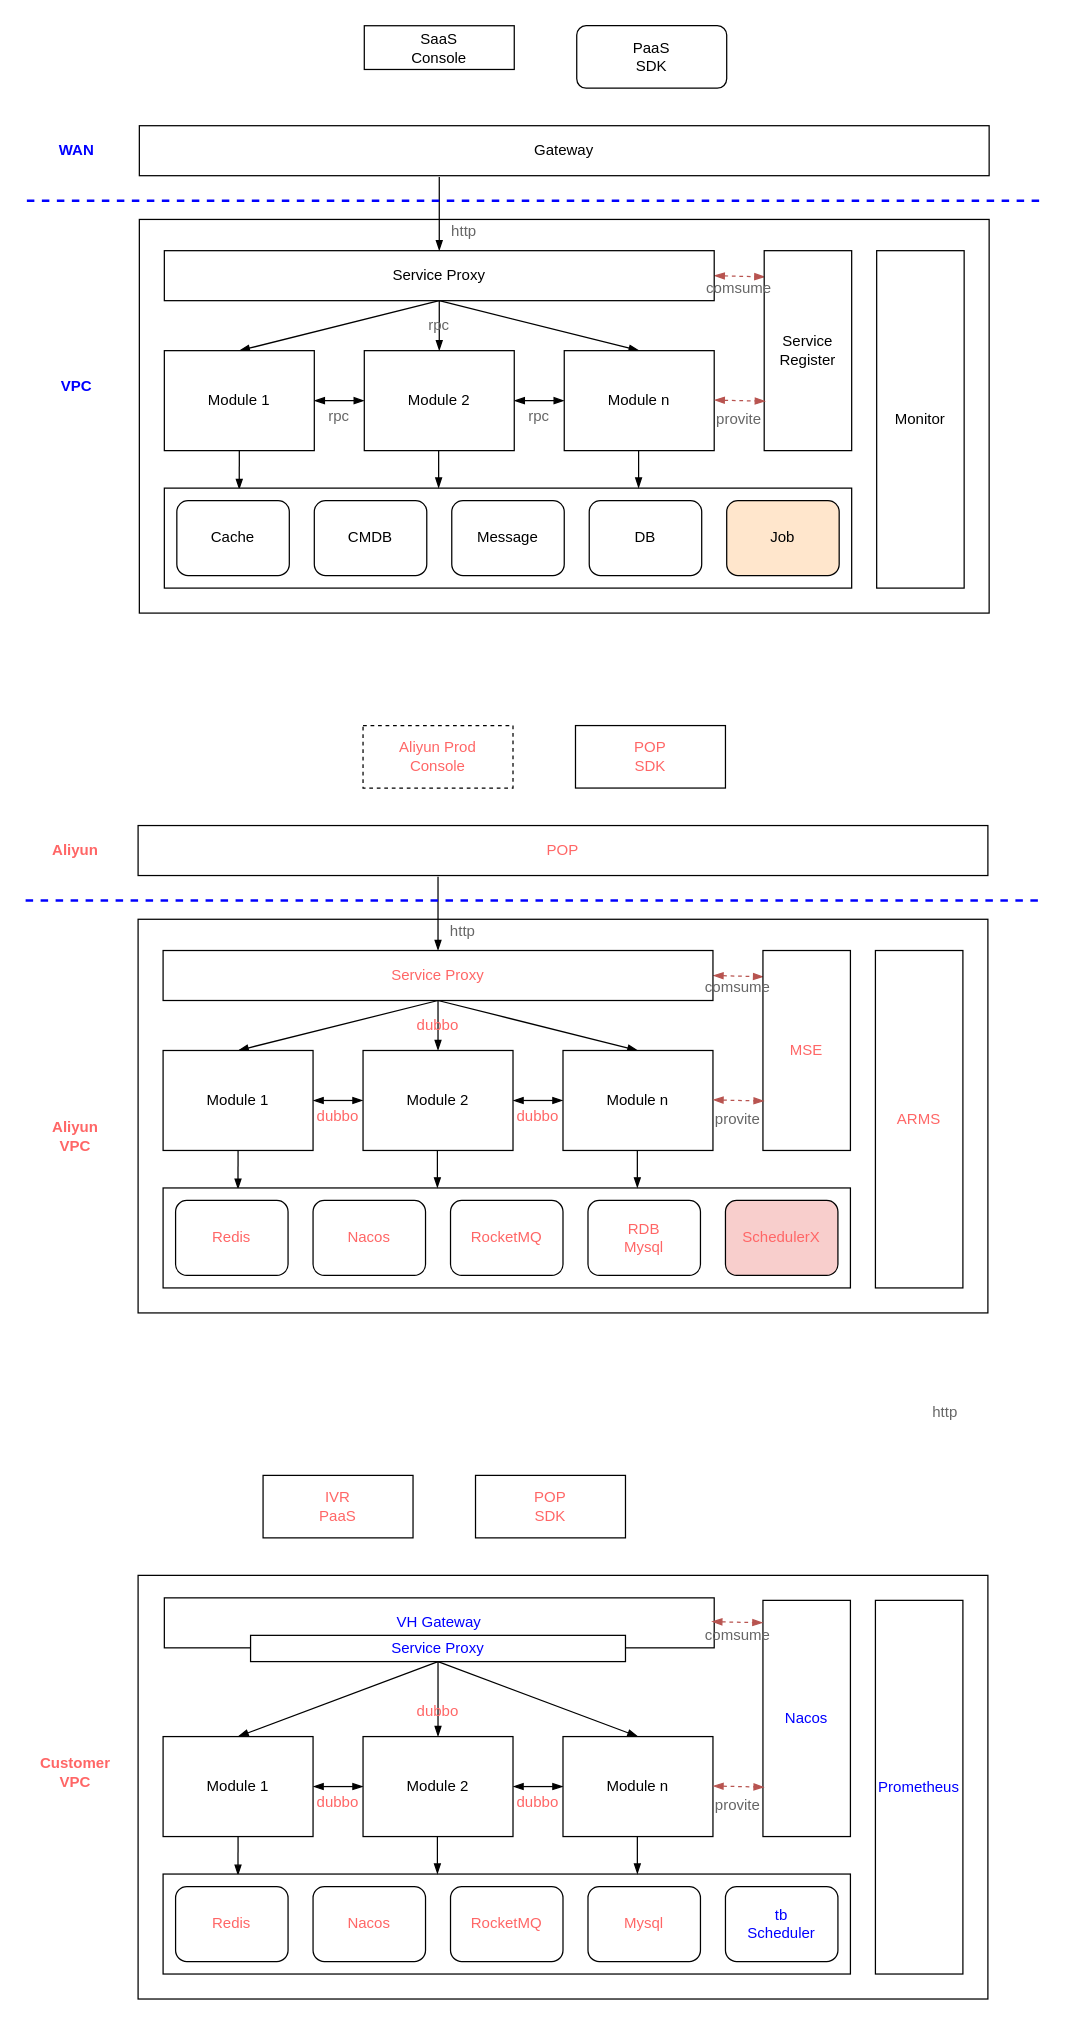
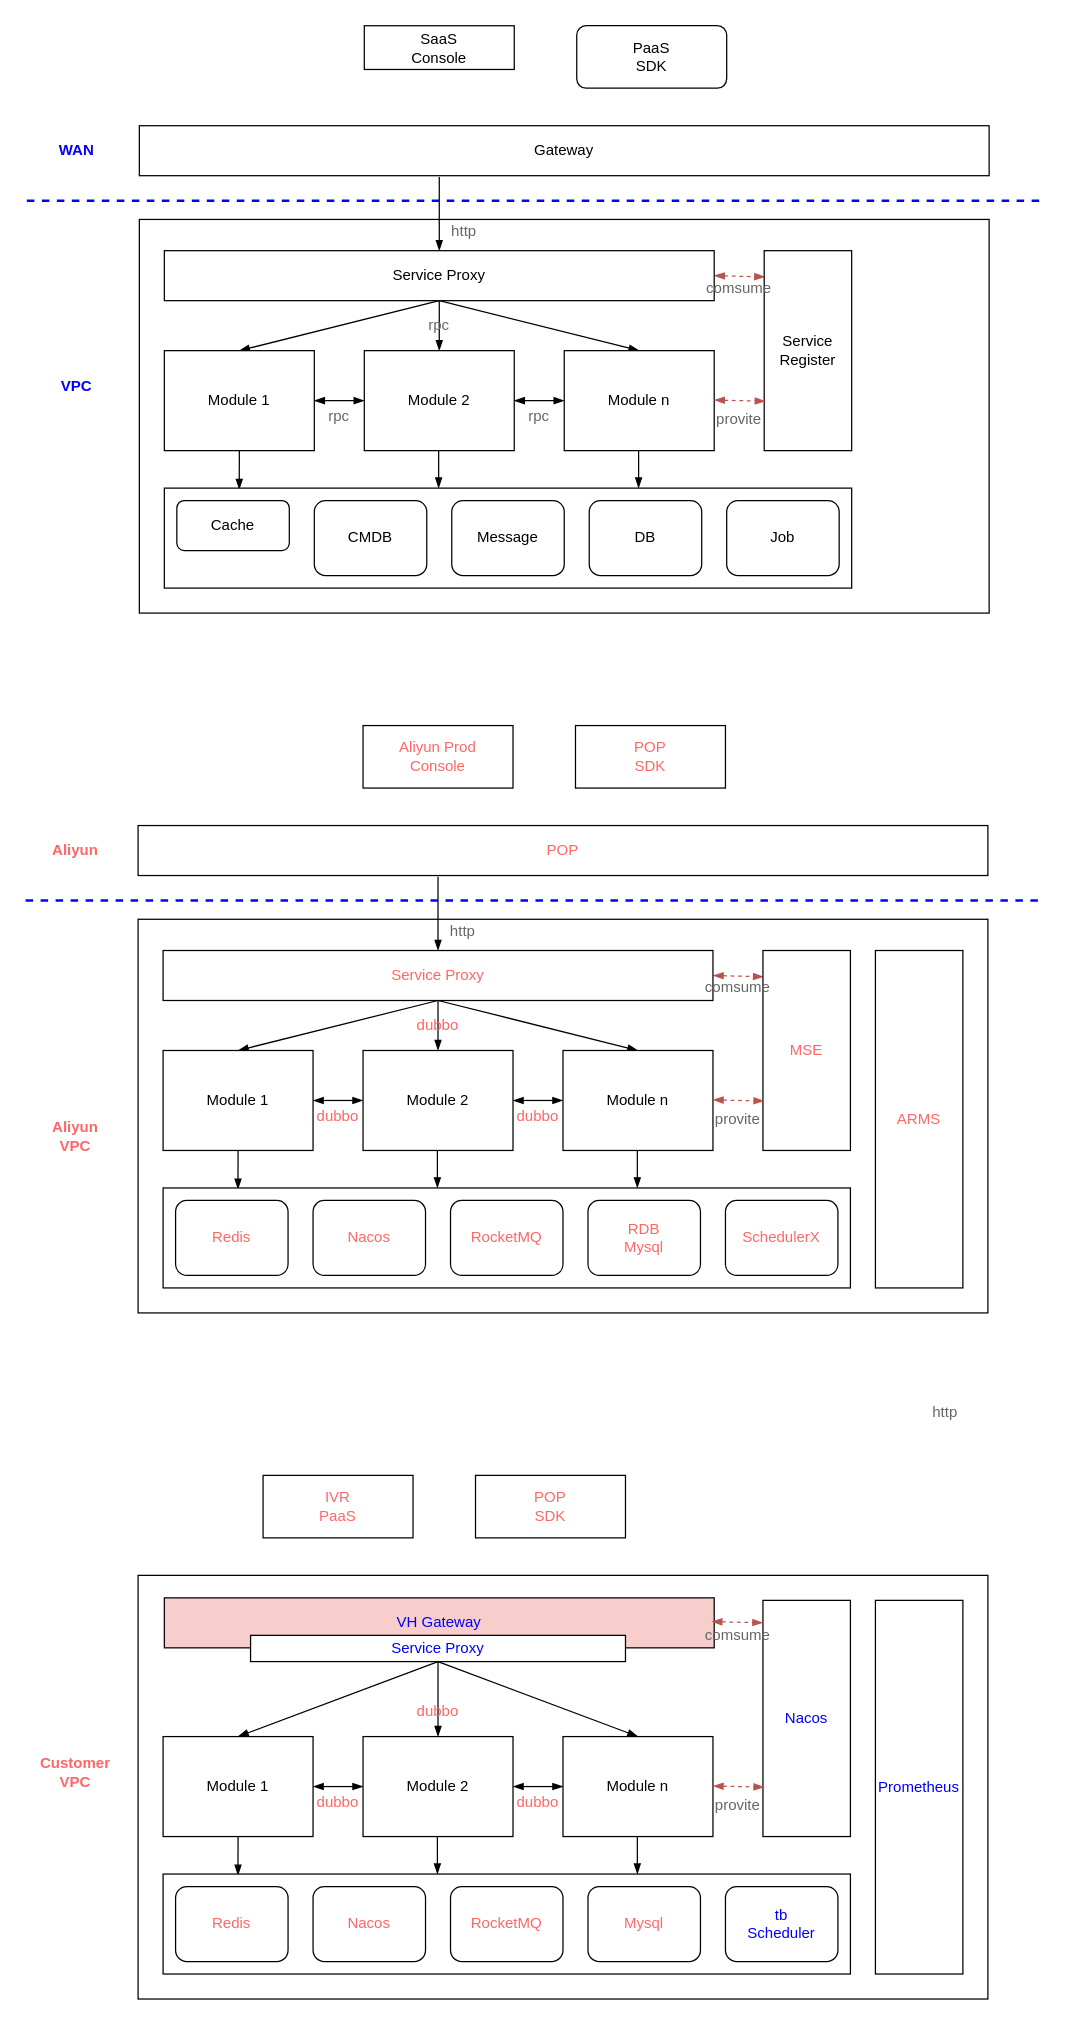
(921, 419) -> none
(233, 538) -> (233, 526)
(783, 538) -> (783, 538)
(438, 757) -> (438, 757)
(782, 1238) -> (782, 1238)
(439, 1623) -> (439, 1623)
